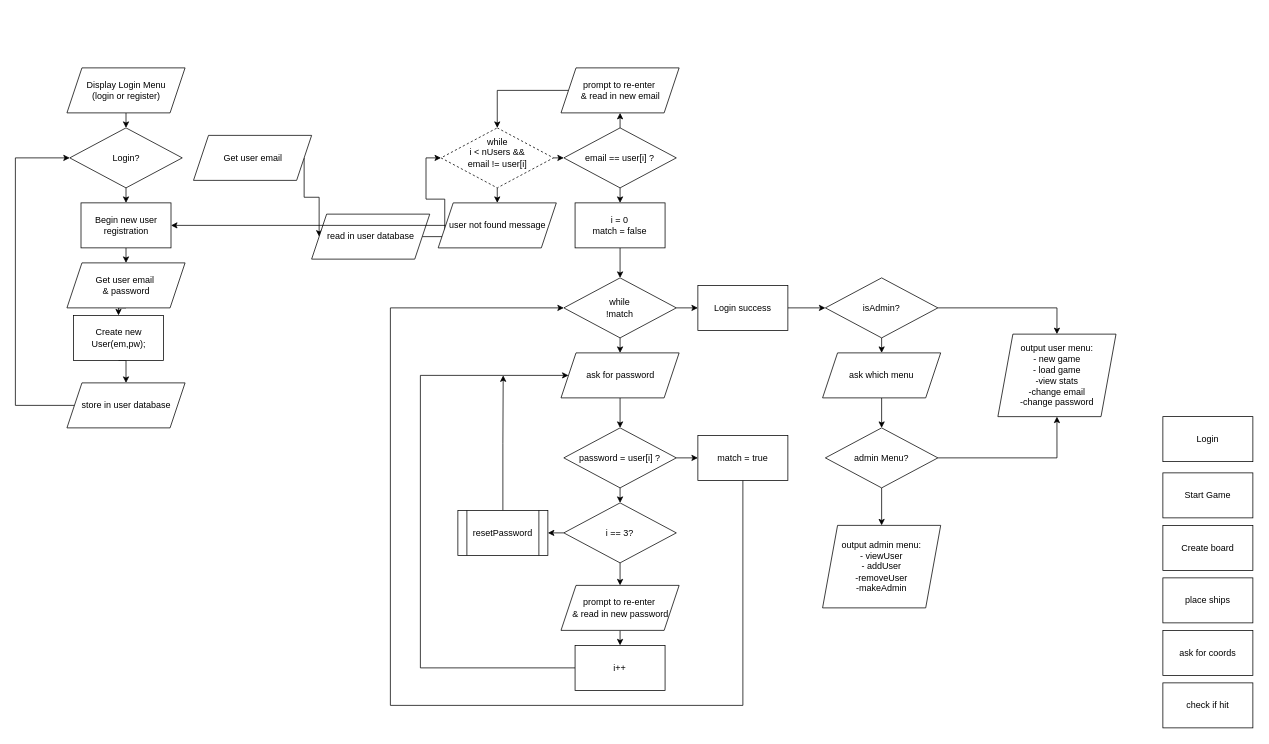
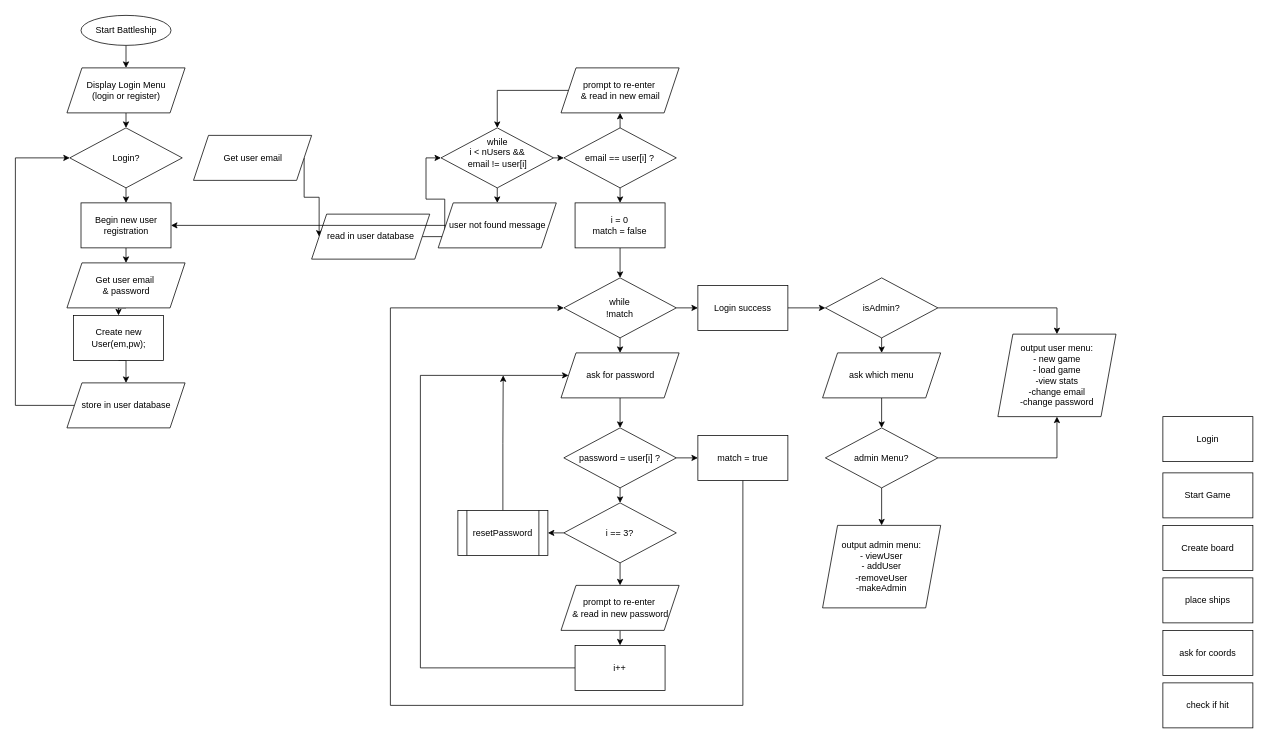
none -> (126, 30)
none -> (126, 61)
(497, 158) -> (497, 158)
